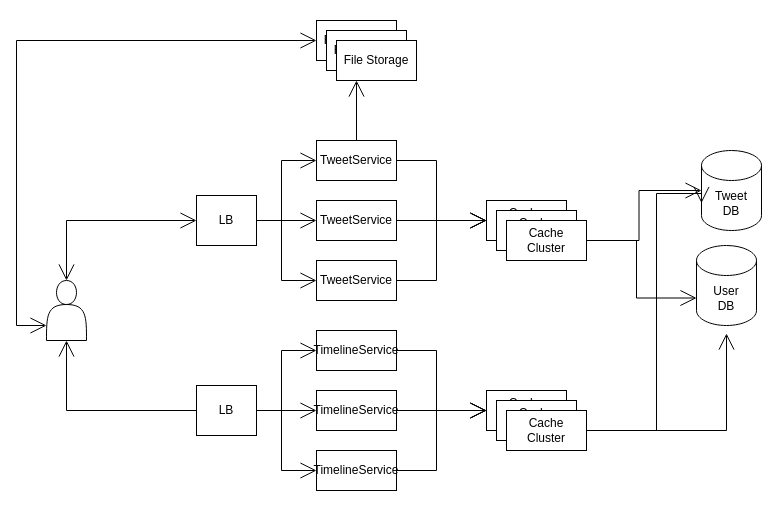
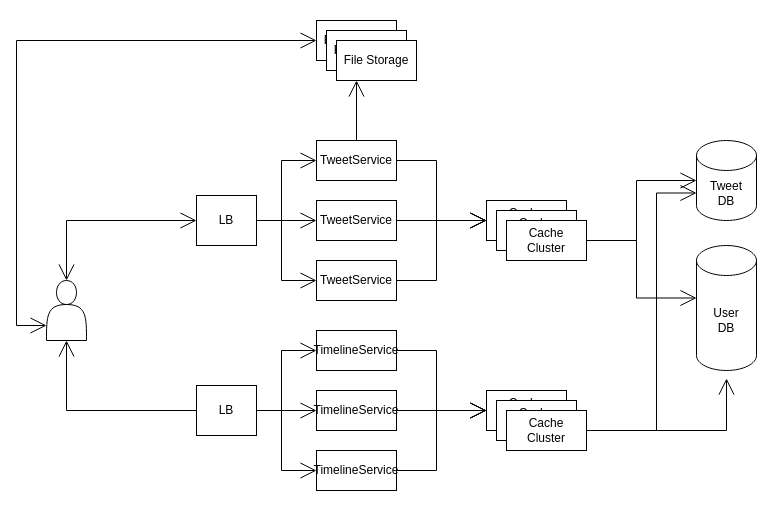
(732, 191) -> (727, 181)
(727, 286) -> (727, 308)
